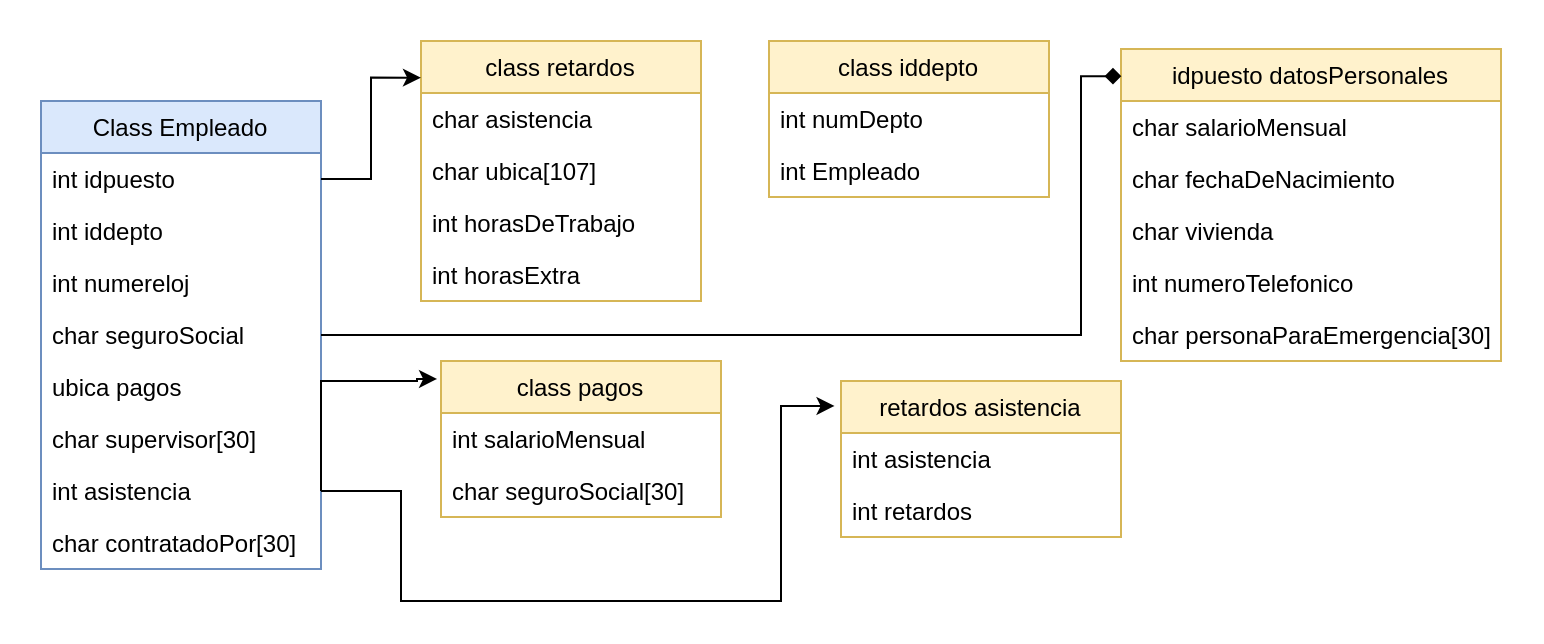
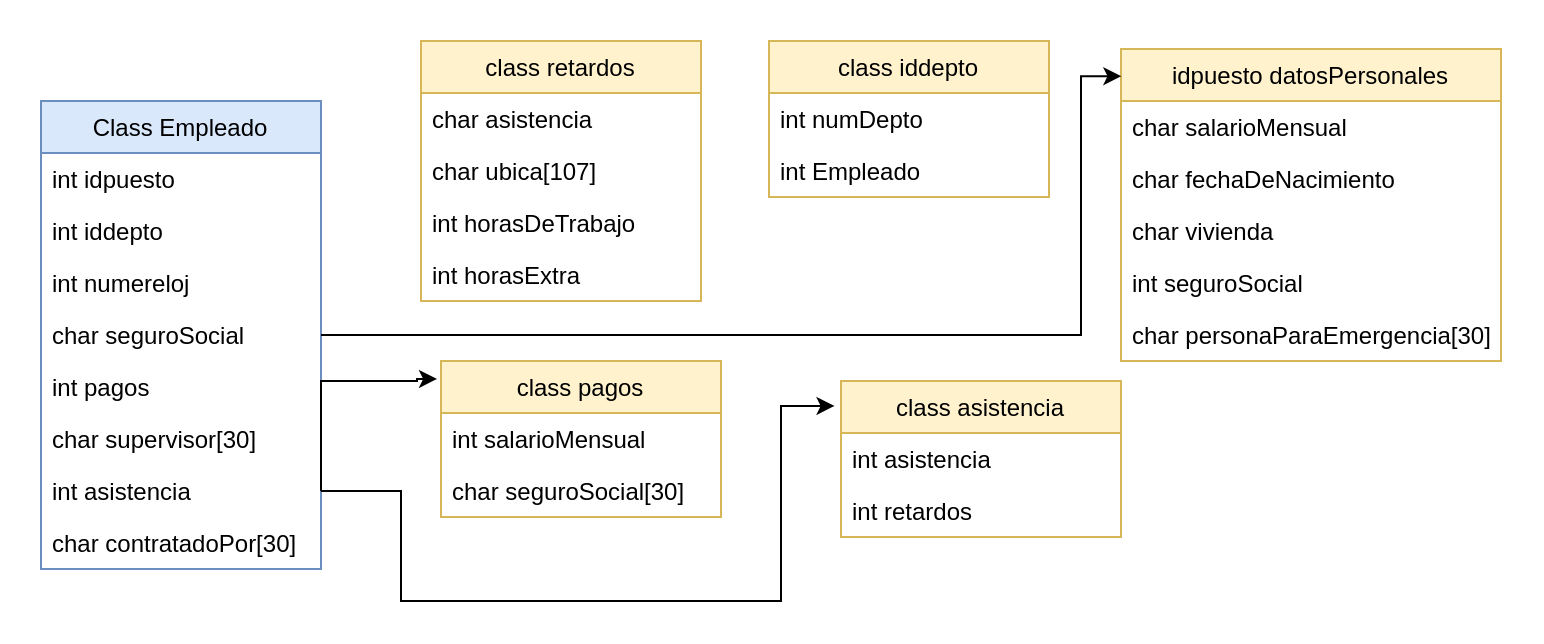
(1105, 76) -> (1106, 76)
(371, 134) -> none
(1254, 284) -> (1227, 284)
(120, 388) -> (106, 388)
(980, 408) -> (980, 408)
